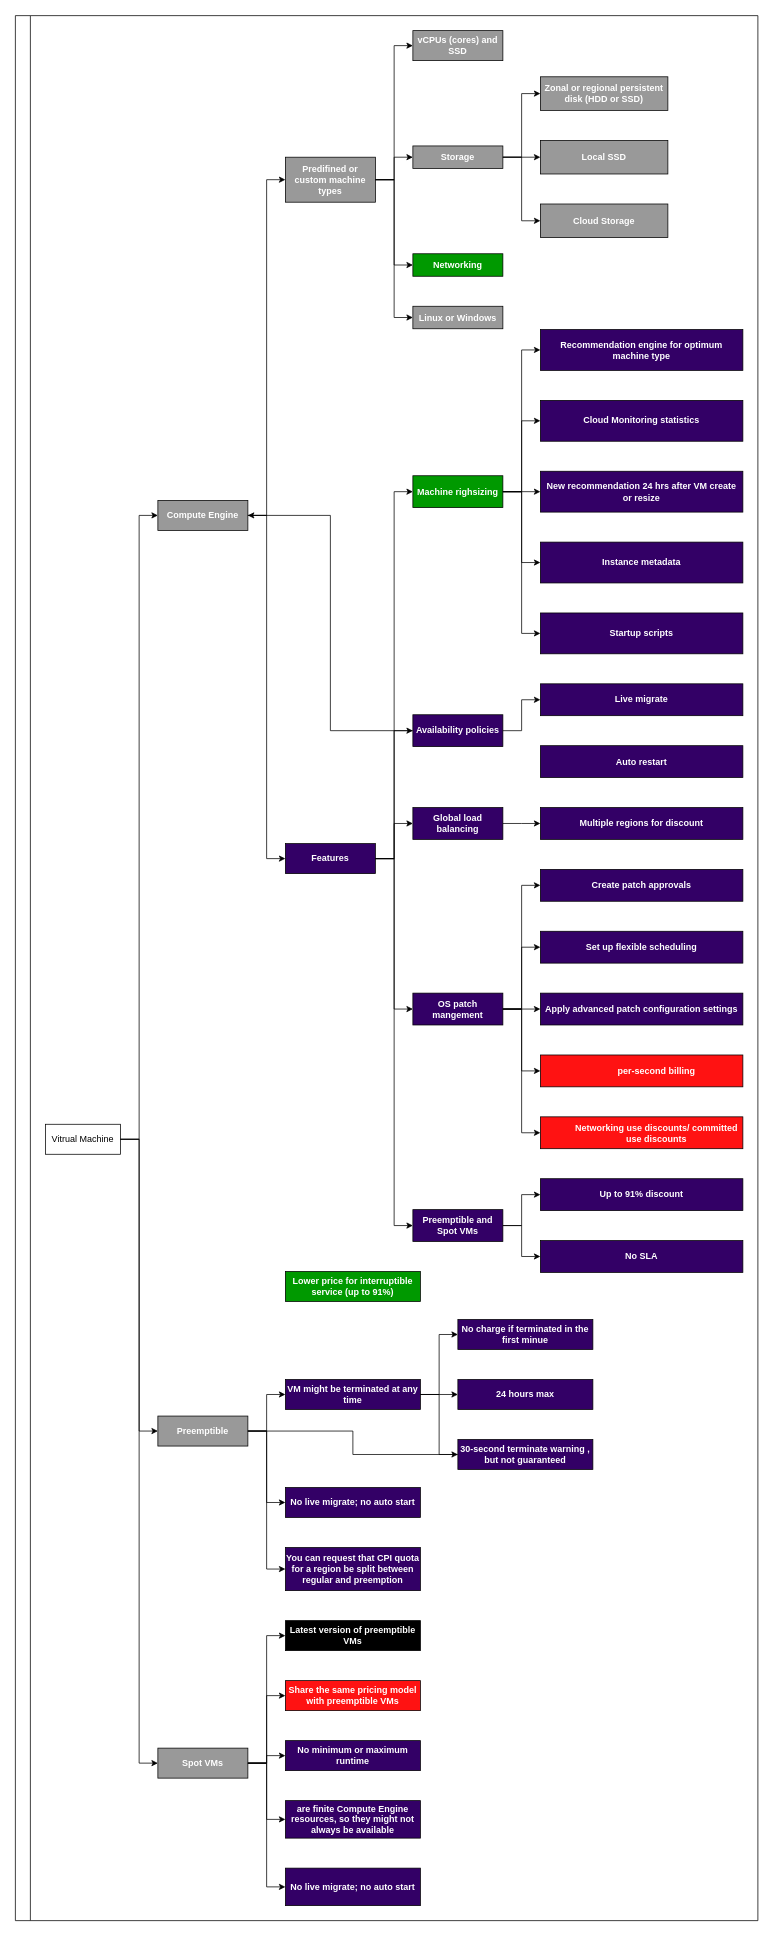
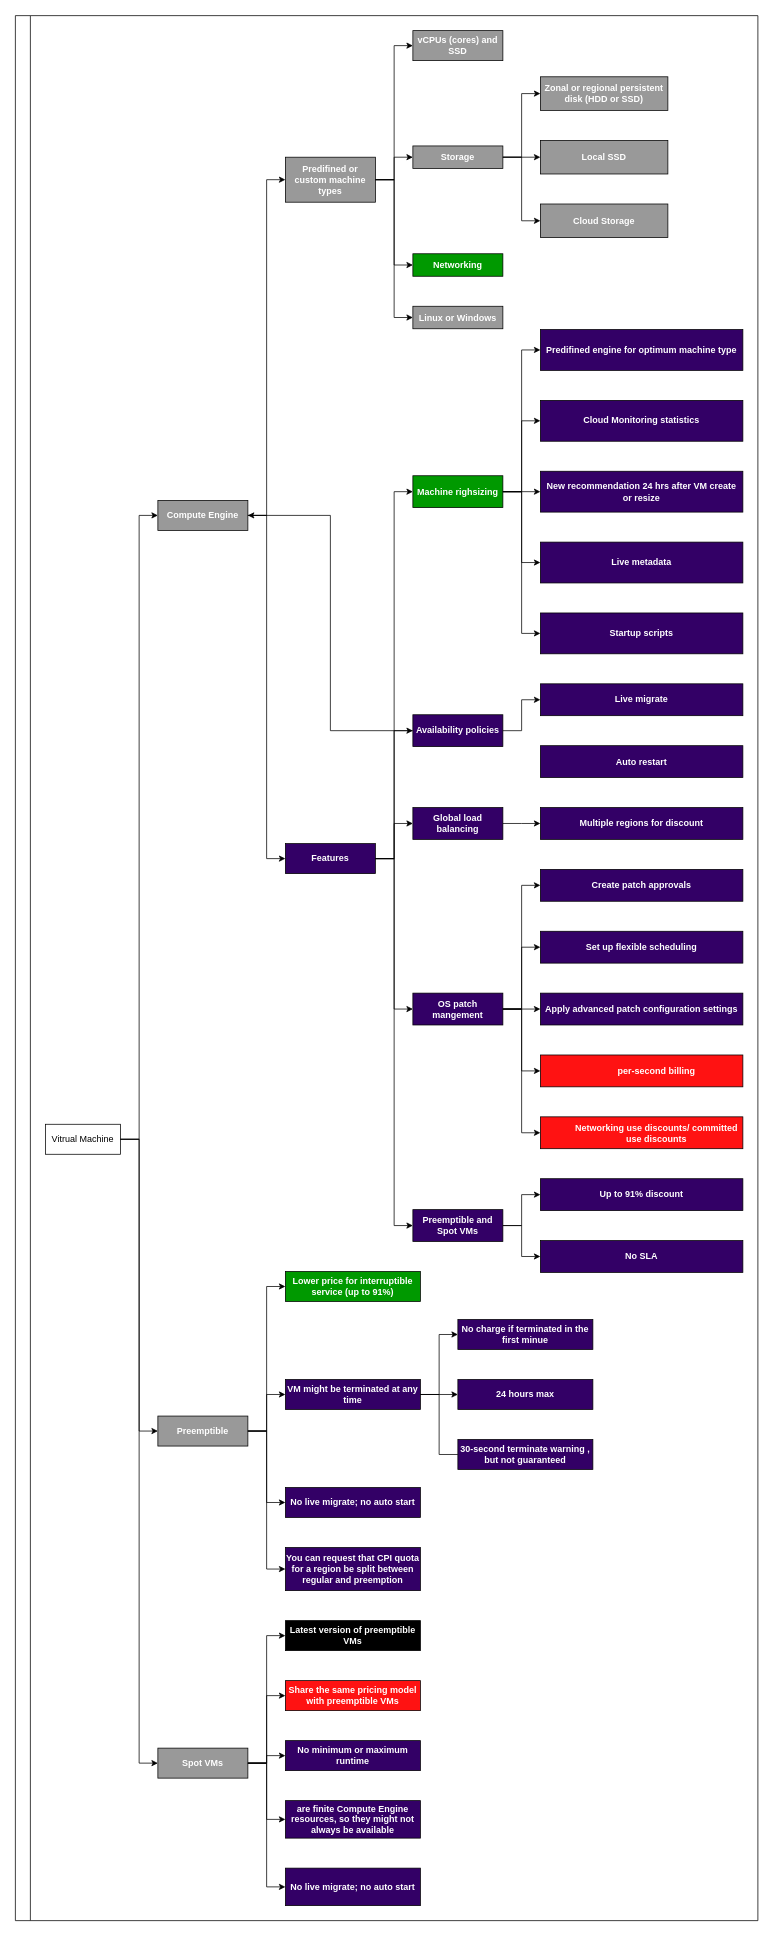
(642, 350) -> (642, 350)
(642, 562) -> (642, 562)
(353, 1442) -> (267, 1332)
